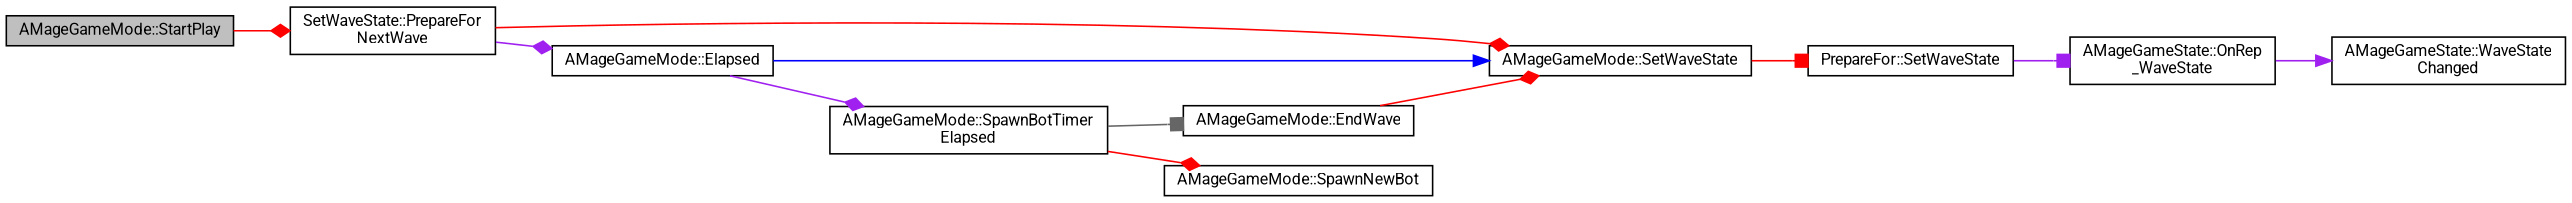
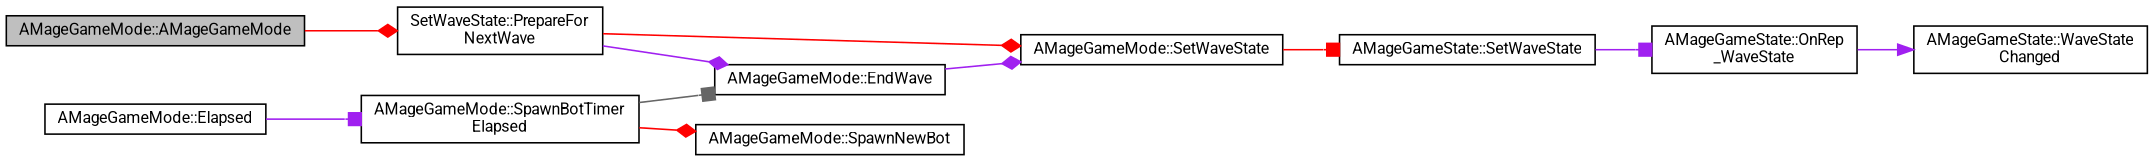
(120, 31) -> (155, 31)
(514, 44) -> (656, 54)
(1123, 61) -> none
(1911, 61) -> (1467, 50)
(787, 89) -> (305, 119)
(1450, 92) -> (974, 66)
